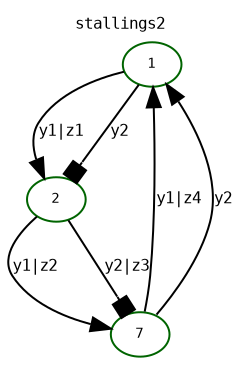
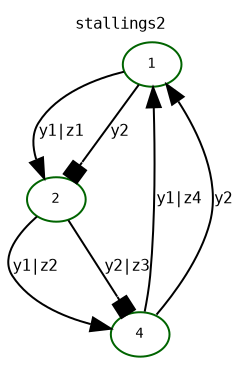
(140, 334) -> (140, 334)
